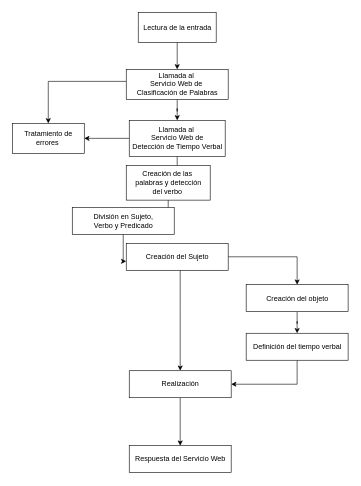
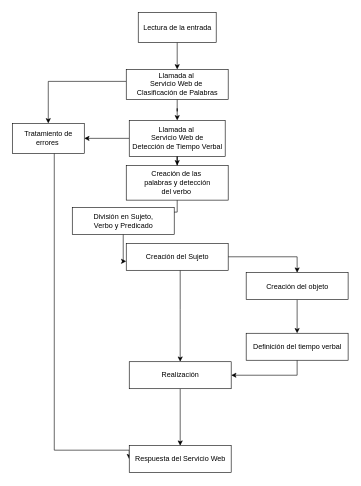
(168, 183) -> (177, 183)
(297, 298) -> (297, 286)
(180, 384) -> (180, 375)
none -> (54, 449)
